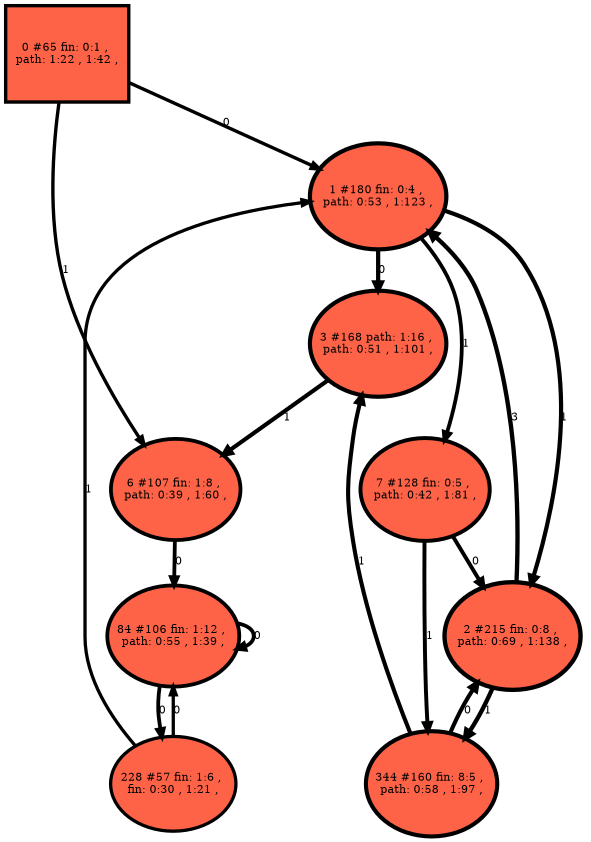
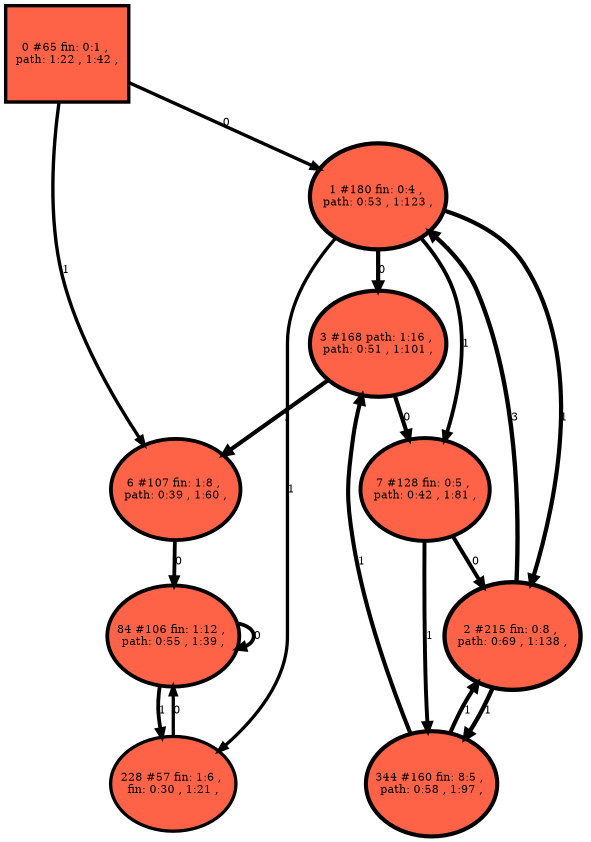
(85, 411) -> (287, 495)
none -> (401, 414)
(164, 711) -> (164, 711)
(470, 711) -> (470, 711)
